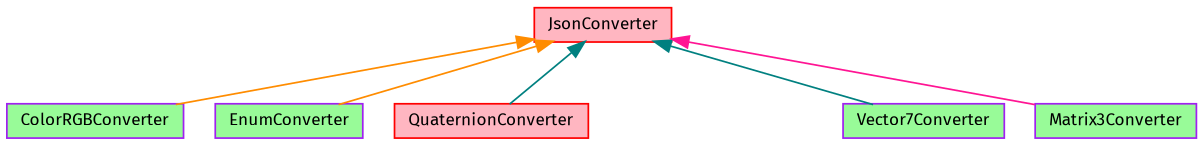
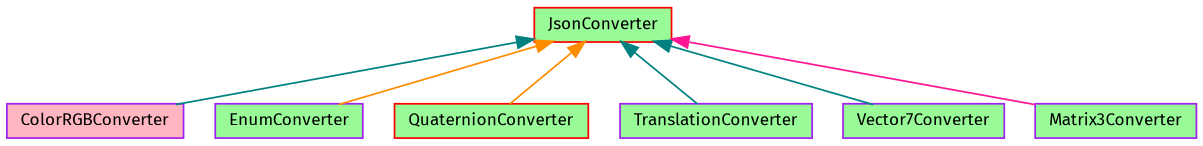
(603, 25) -> (603, 25)
(346, 73) -> (346, 73)
(541, 78) -> (541, 78)
(95, 121) -> (95, 121)
(491, 121) -> (491, 121)
none -> (716, 121)
